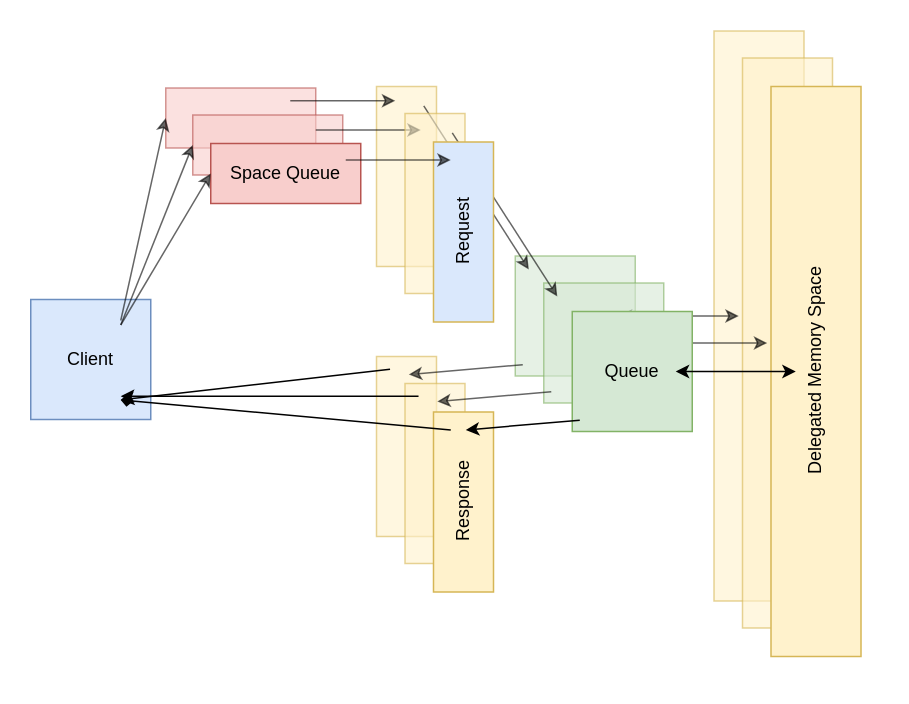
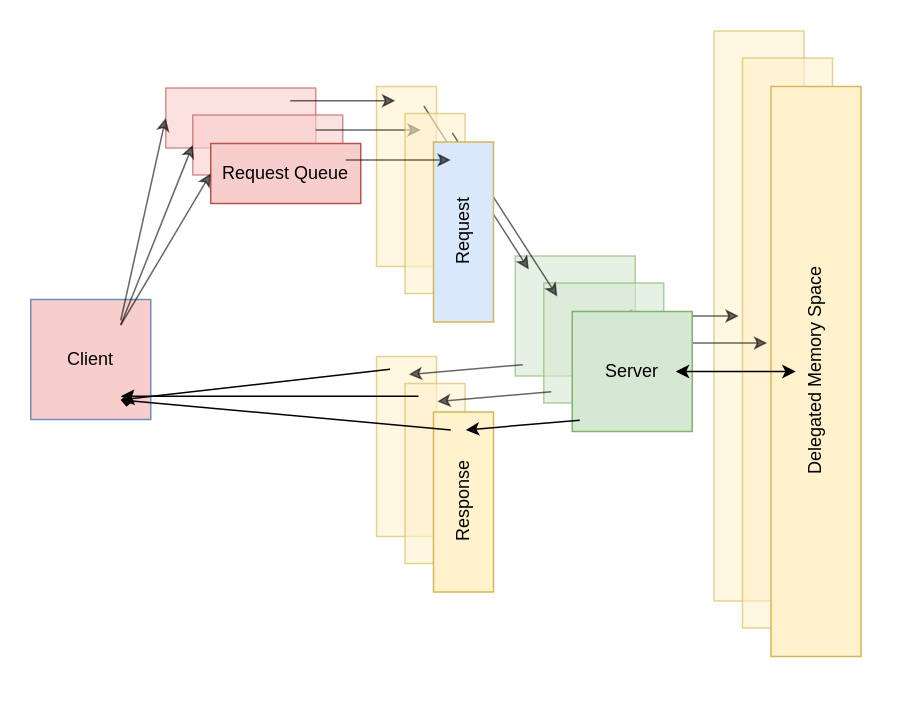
(286, 173) -> (286, 173)
(91, 359) -> (91, 359)
(632, 371) -> (632, 371)
